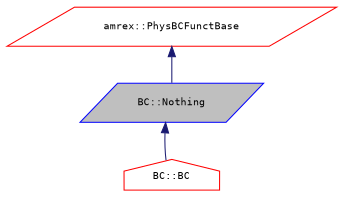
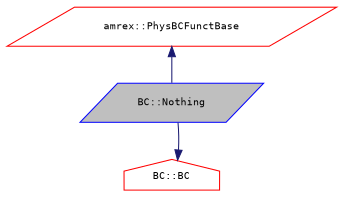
(165, 147) -> (179, 136)
